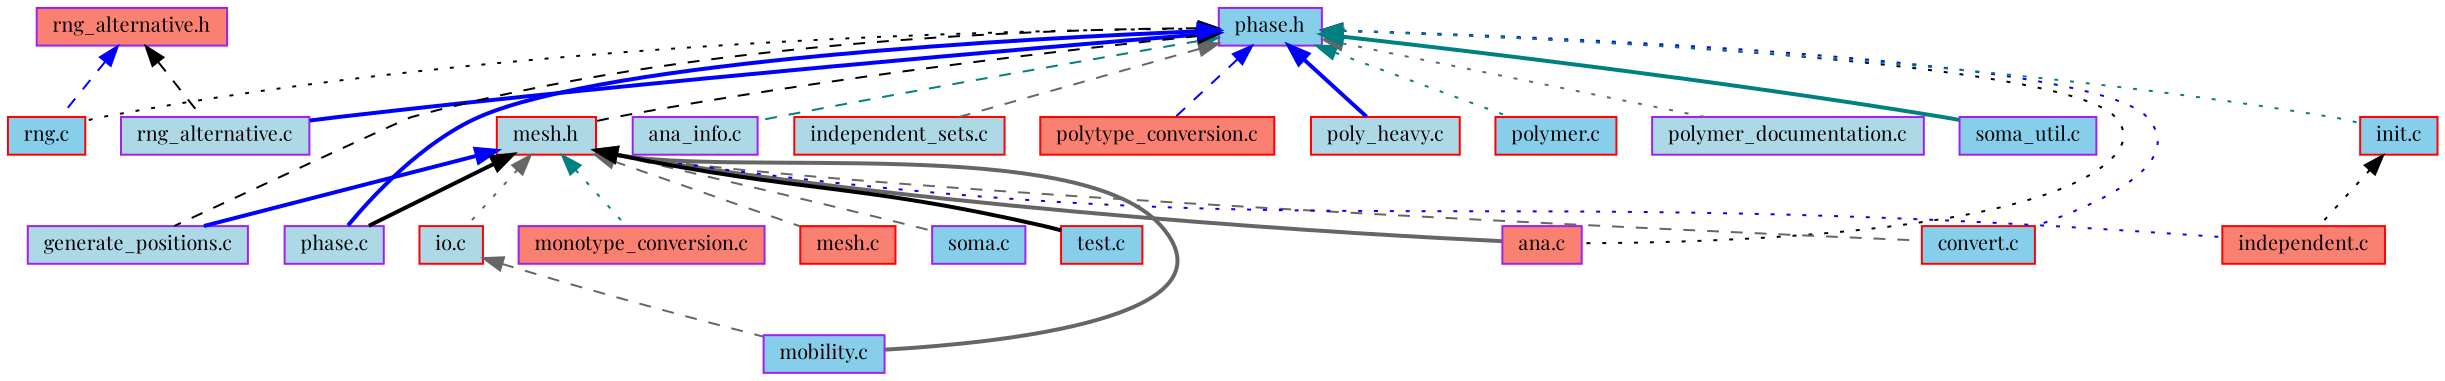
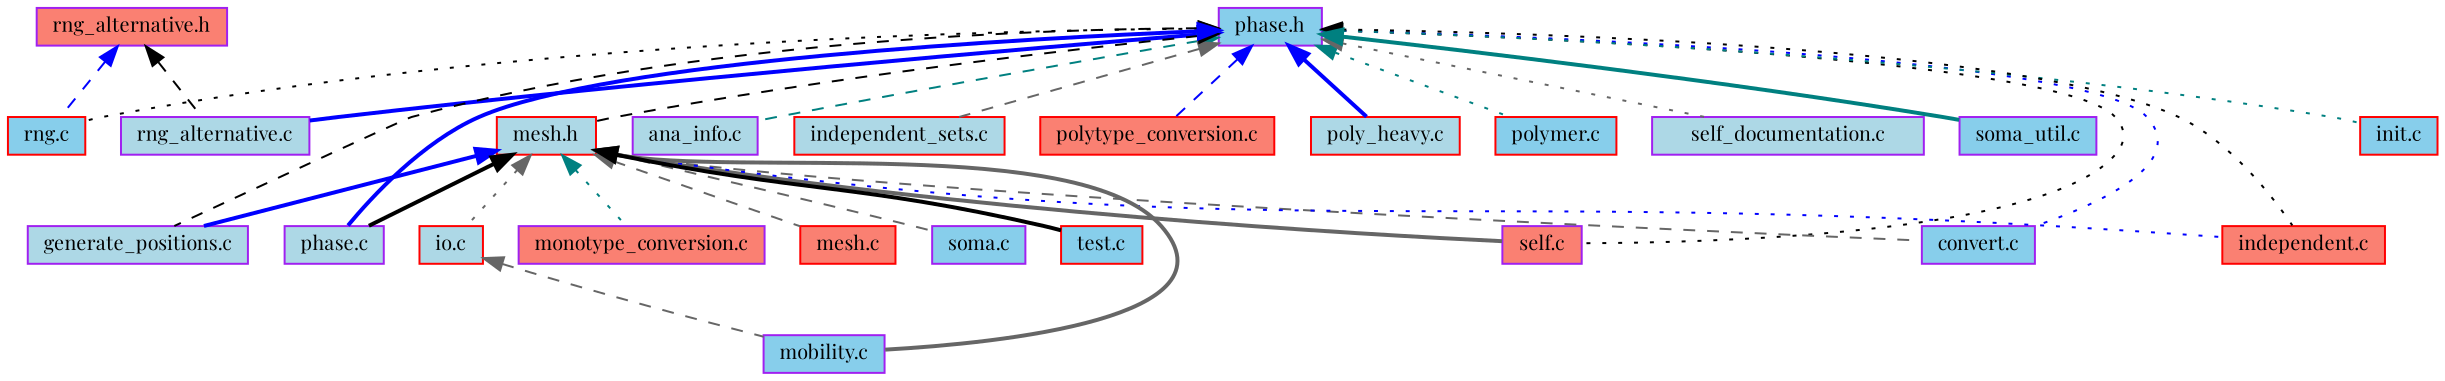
(1788, 136) -> (1788, 136)
(2344, 198) -> (1843, 54)
(1542, 245) -> (1542, 245)
(1978, 245) -> (1978, 245)
